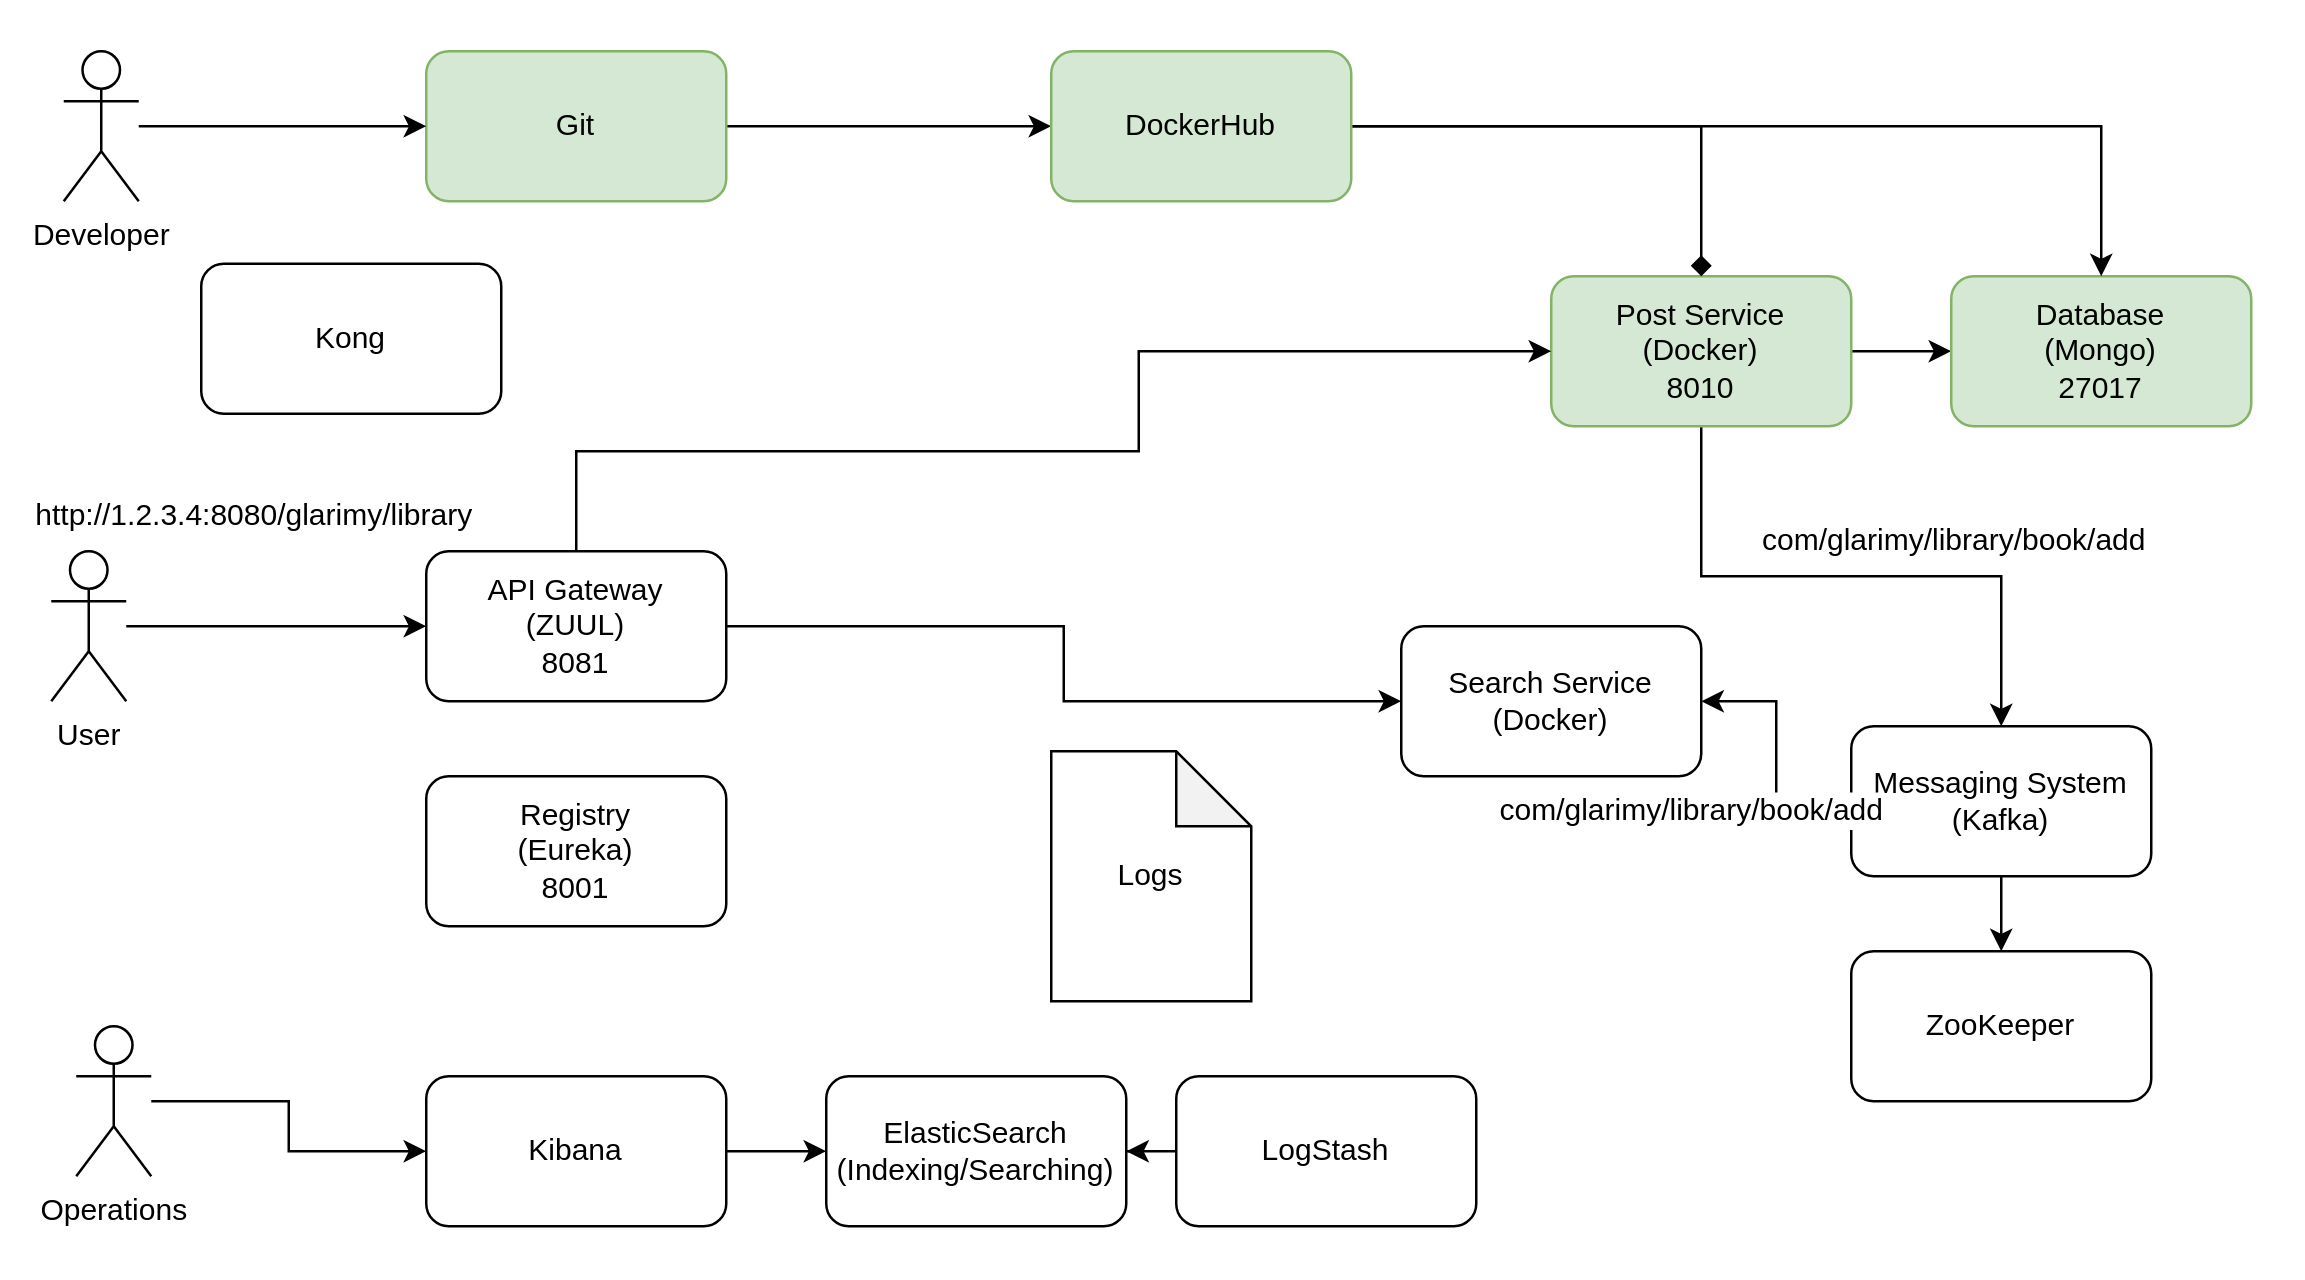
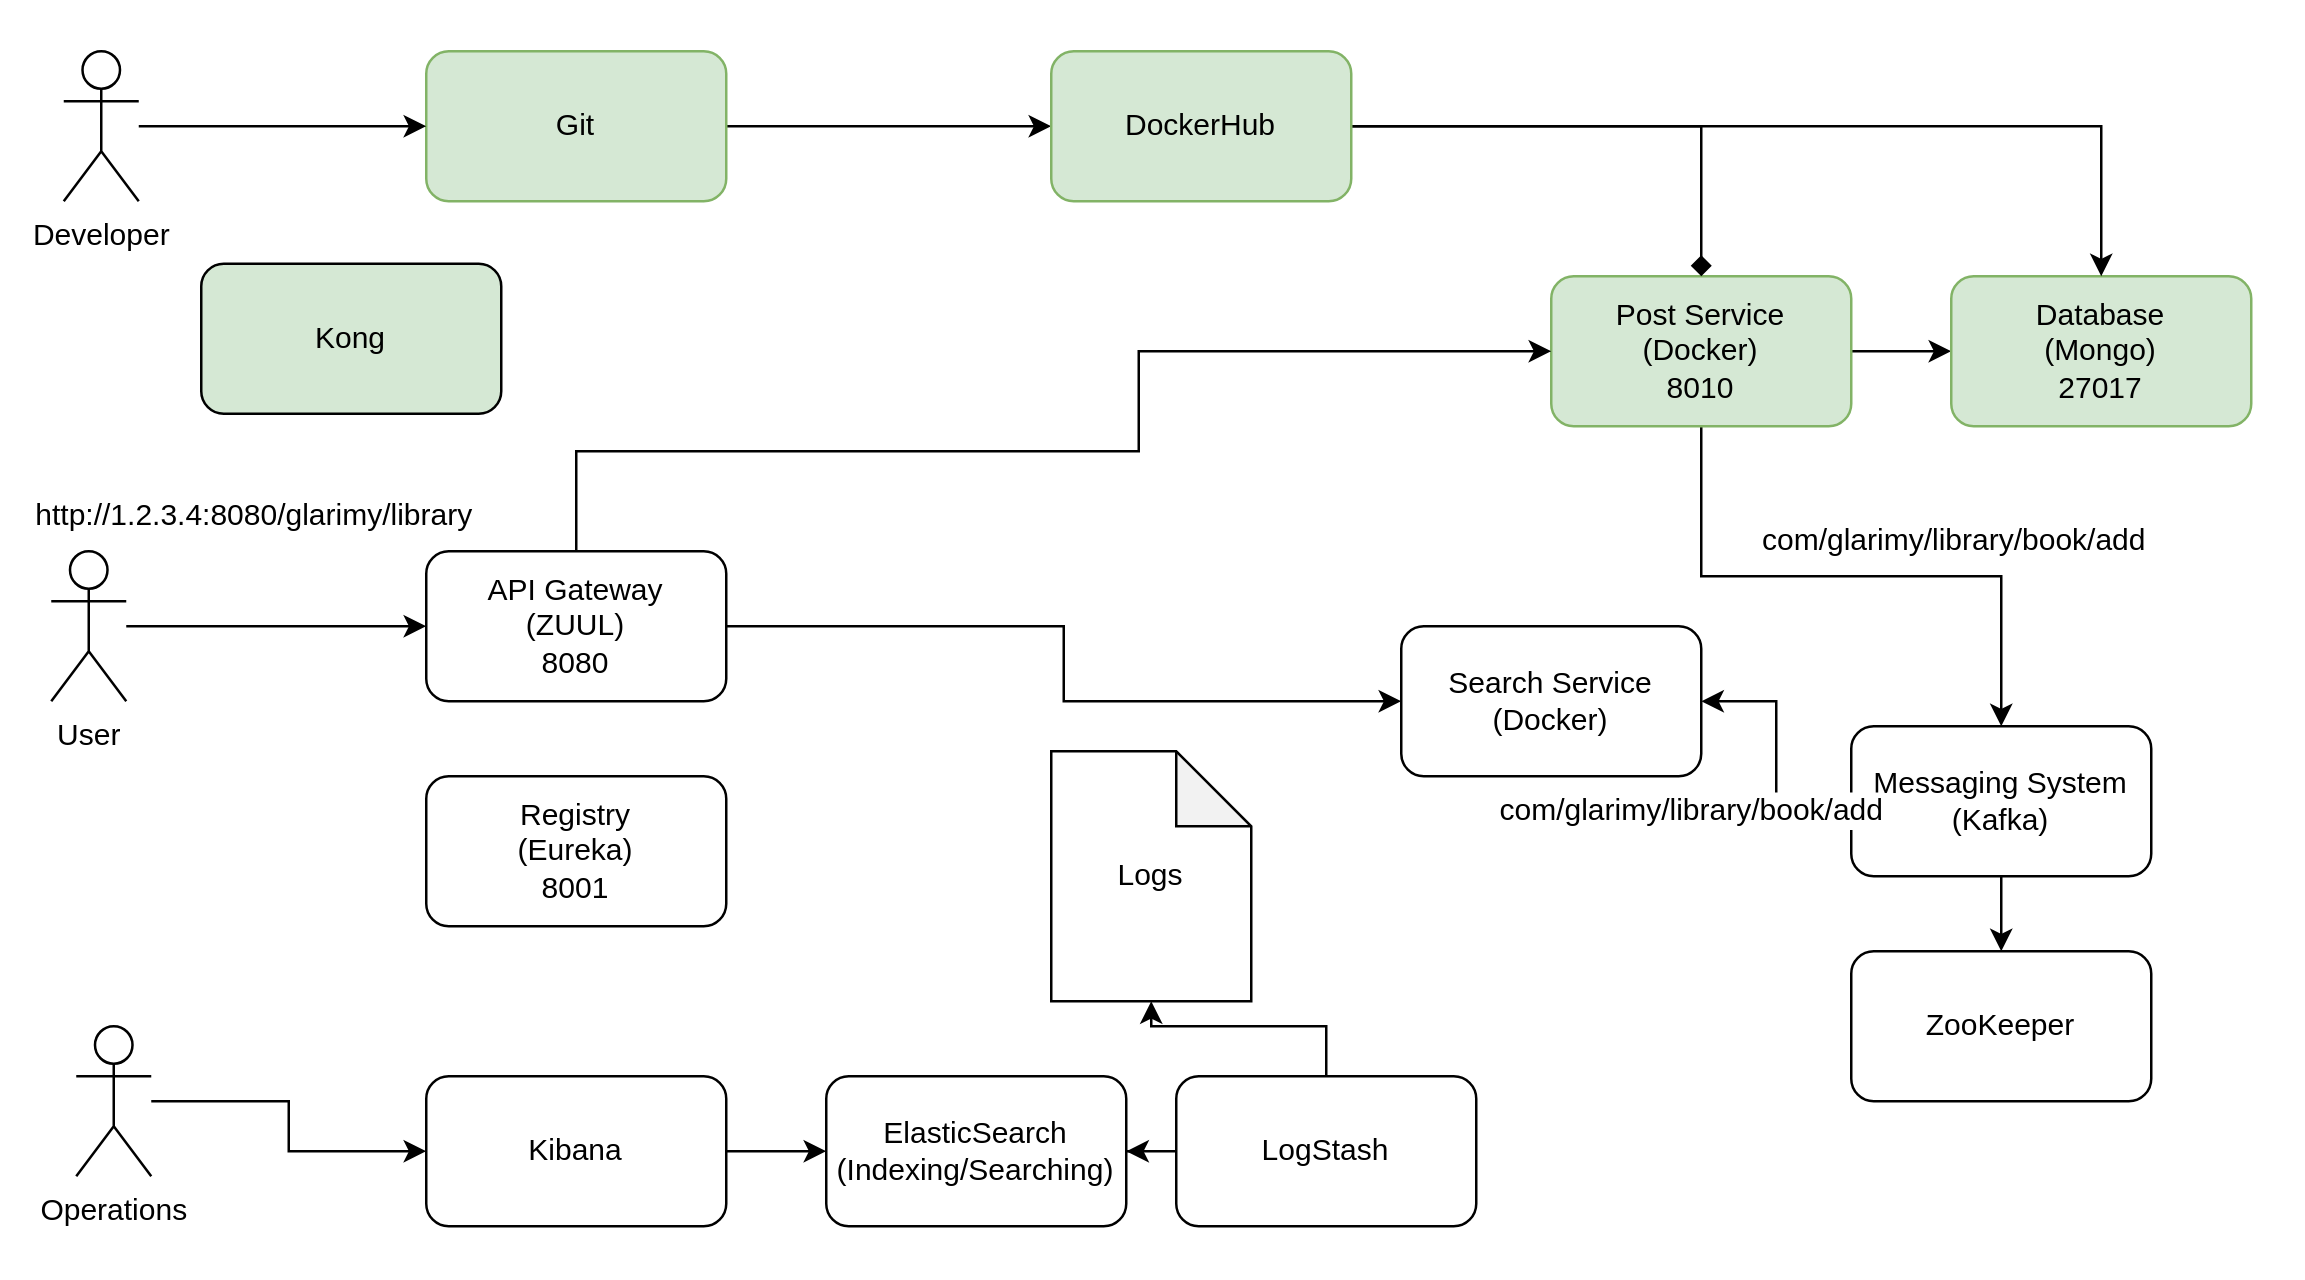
(351, 339) -> (351, 339)
(576, 626) -> (576, 626)
none -> (1259, 1026)
